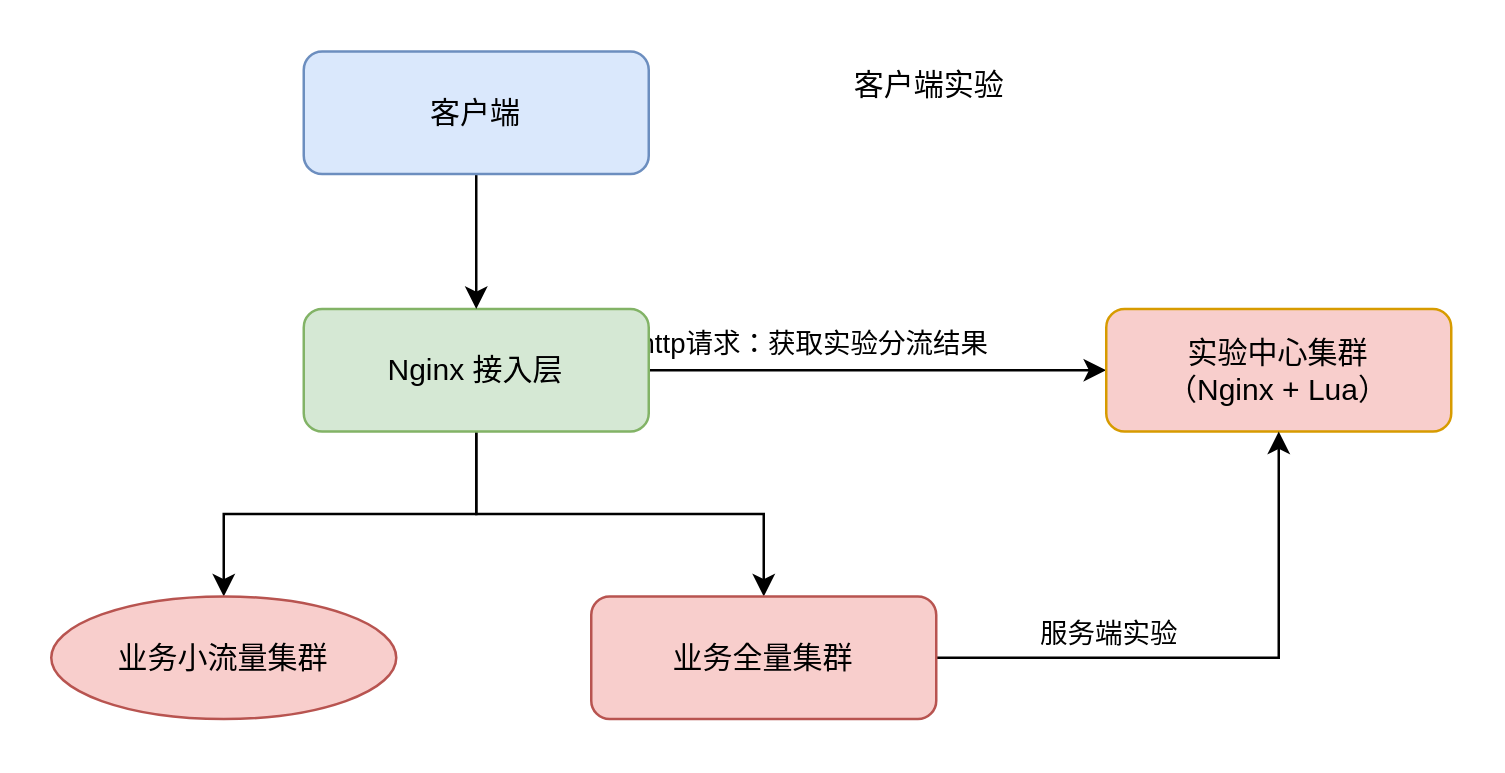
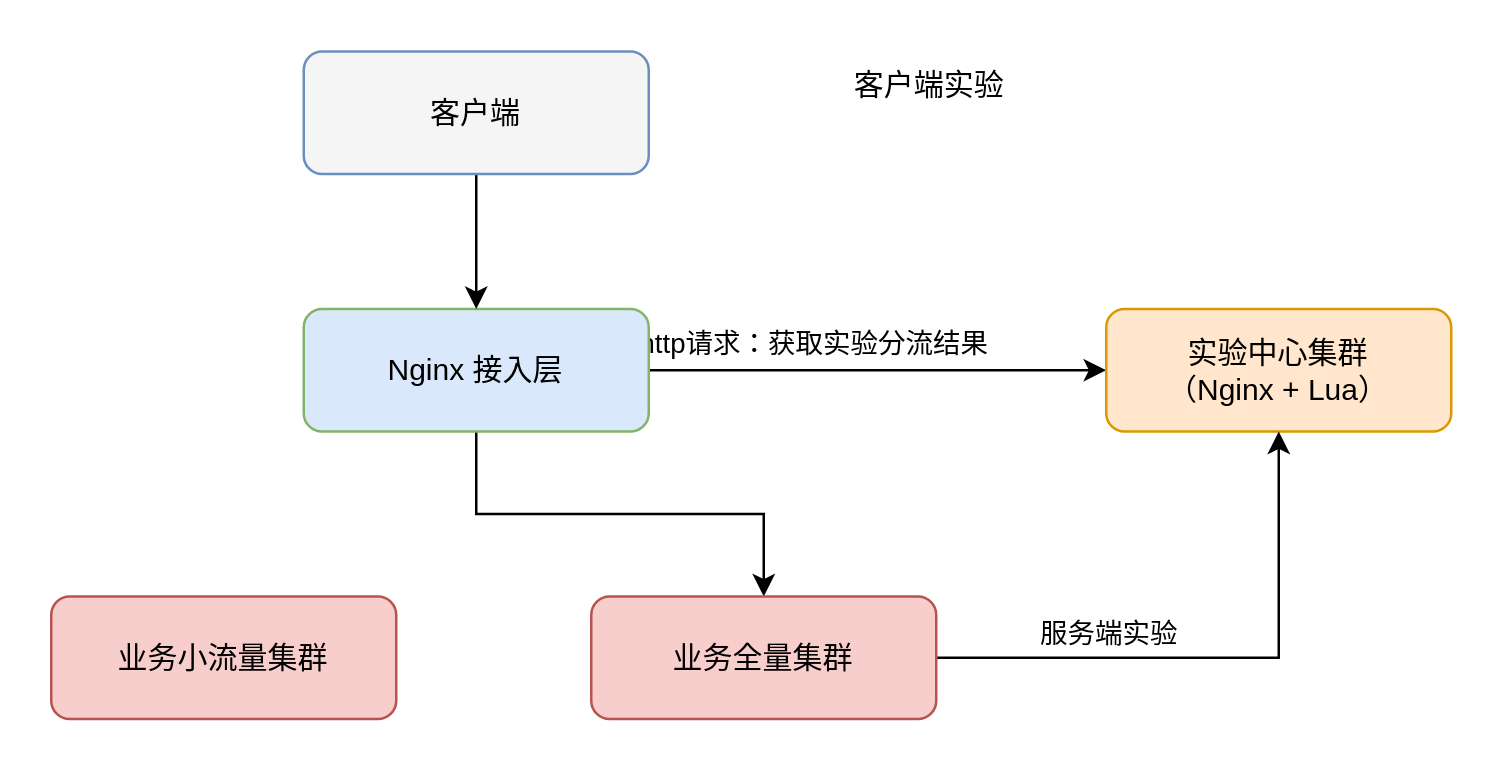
(476, 113) -> (476, 113)
(476, 370) -> (476, 370)
(1279, 370) -> (1279, 370)
(317, 514) -> none
(224, 658) -> (224, 658)
